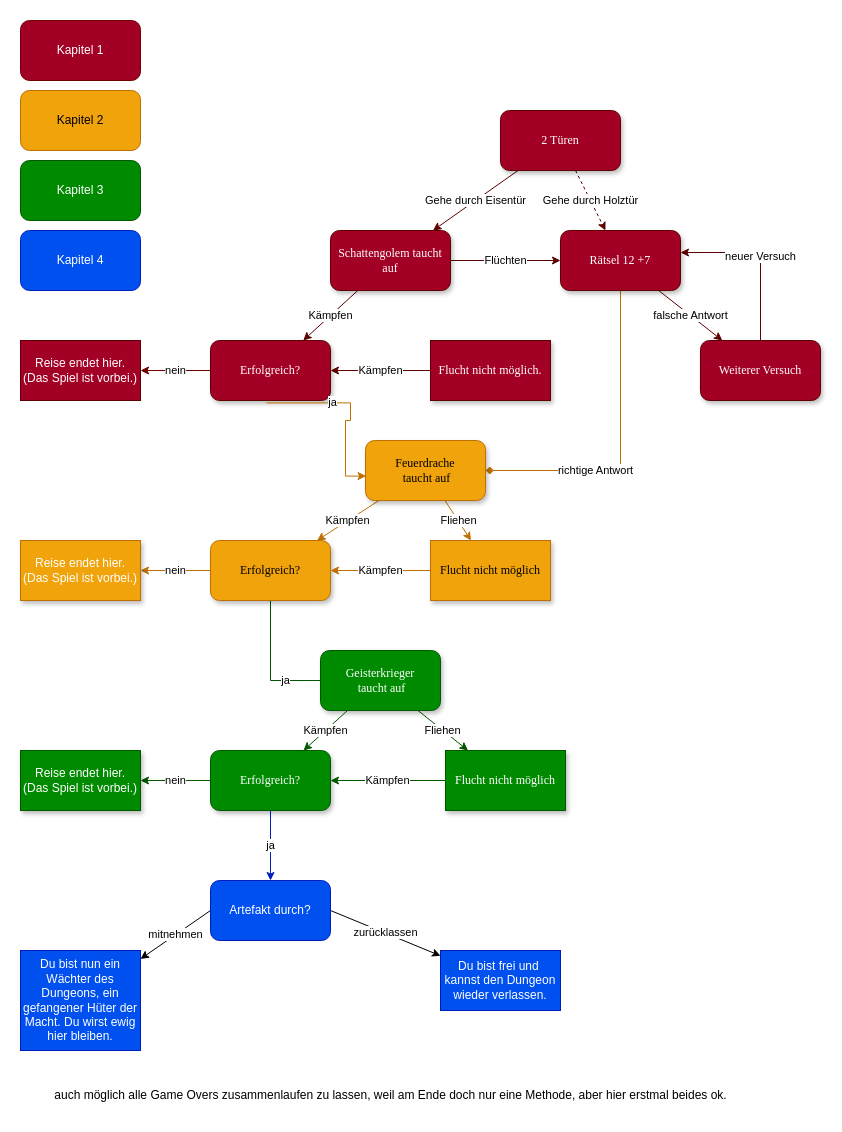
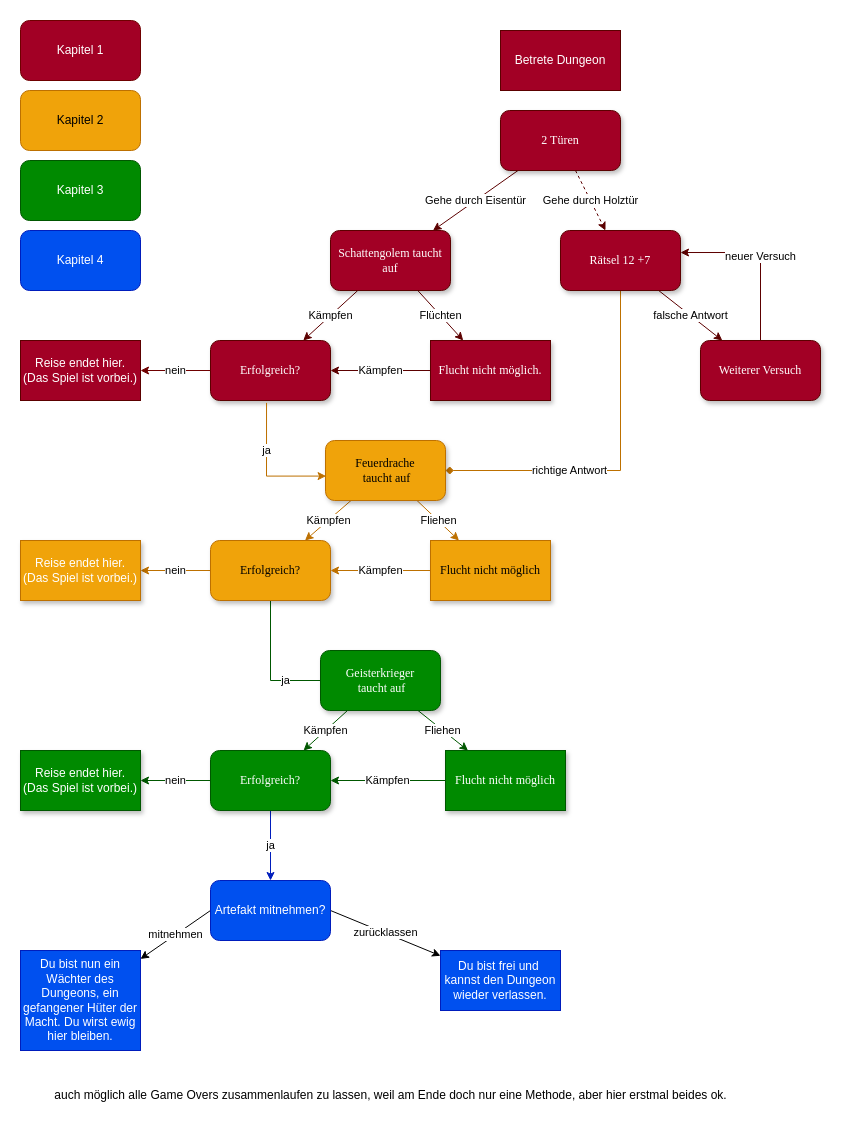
none -> (561, 61)
(502, 261) -> (438, 313)
(426, 471) -> (386, 471)
(271, 911) -> (271, 911)
